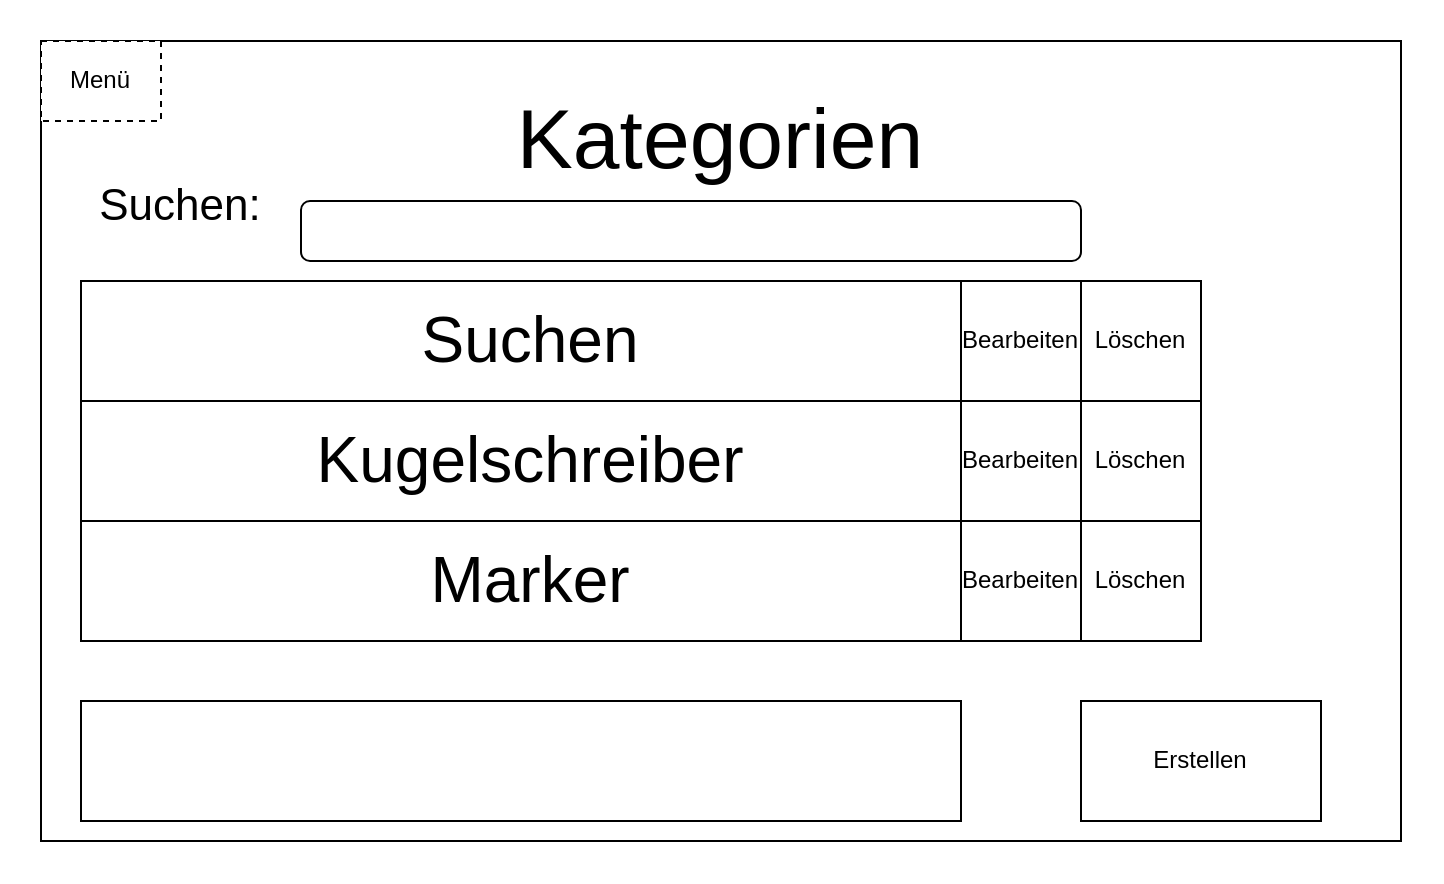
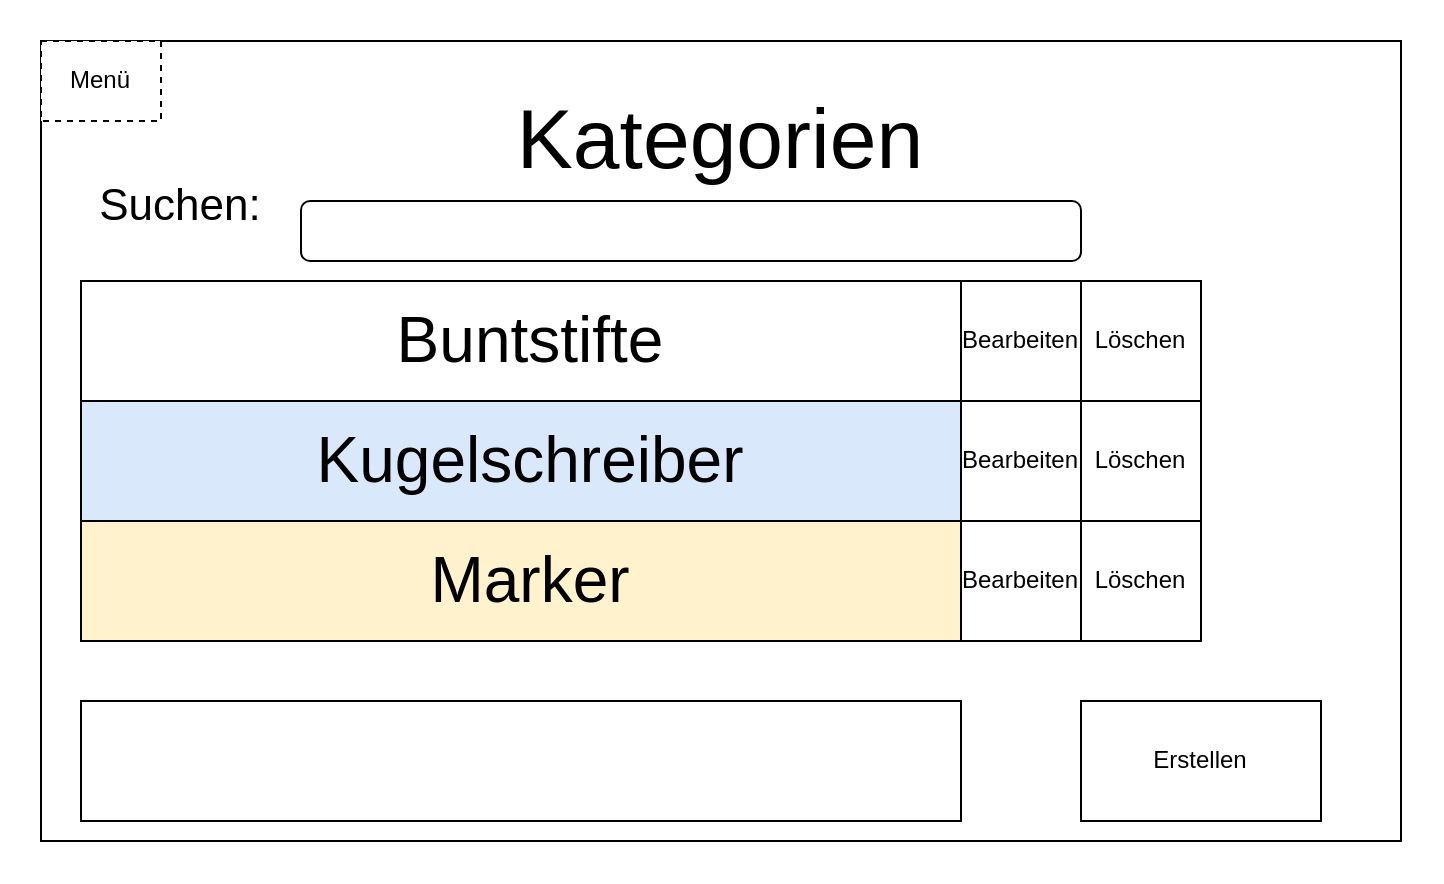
(531, 341) -> (531, 341)
(531, 461) -> (531, 461)
(531, 581) -> (531, 581)
